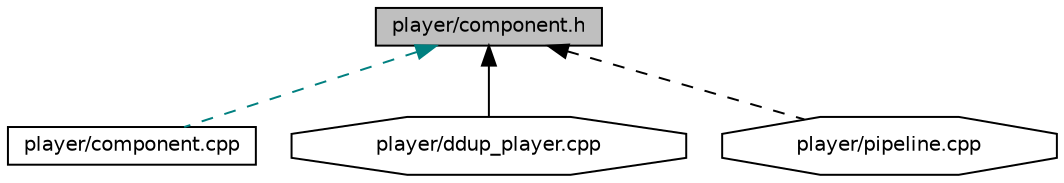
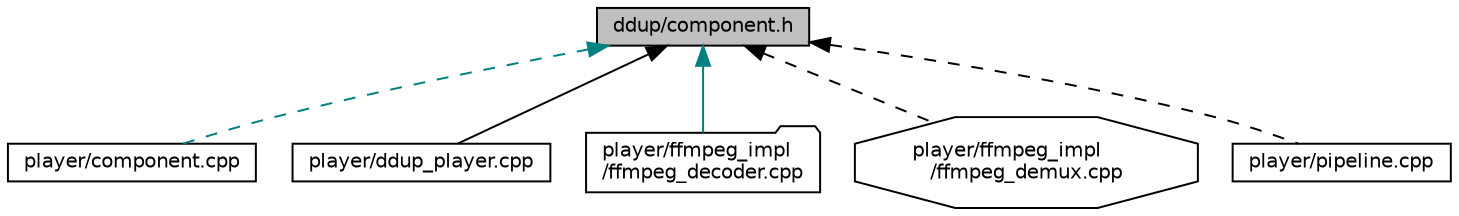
(489, 27) -> (703, 27)
(489, 146) -> (421, 163)
(890, 146) -> (1342, 163)
none -> (703, 163)
none -> (1026, 163)
